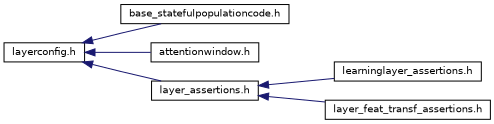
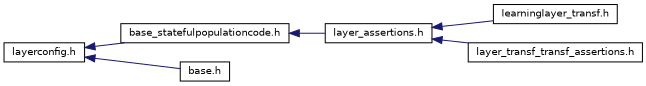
(205, 52) -> (205, 71)
(408, 71) -> (555, 14)
(127, 73) -> (312, 33)
(408, 110) -> (555, 52)
